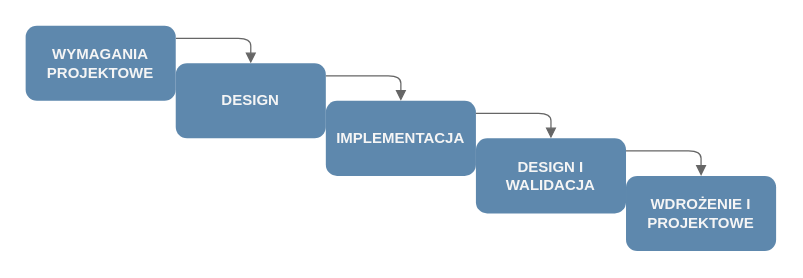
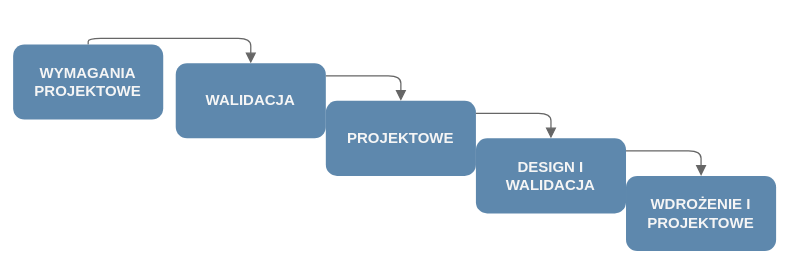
(101, 63) -> (88, 82)
(251, 101) -> (251, 101)
(401, 138) -> (401, 138)
